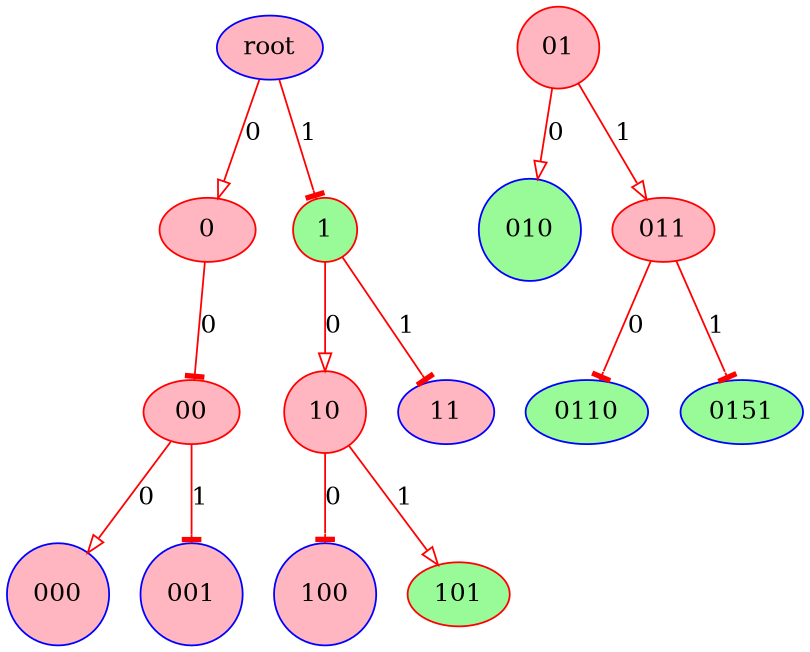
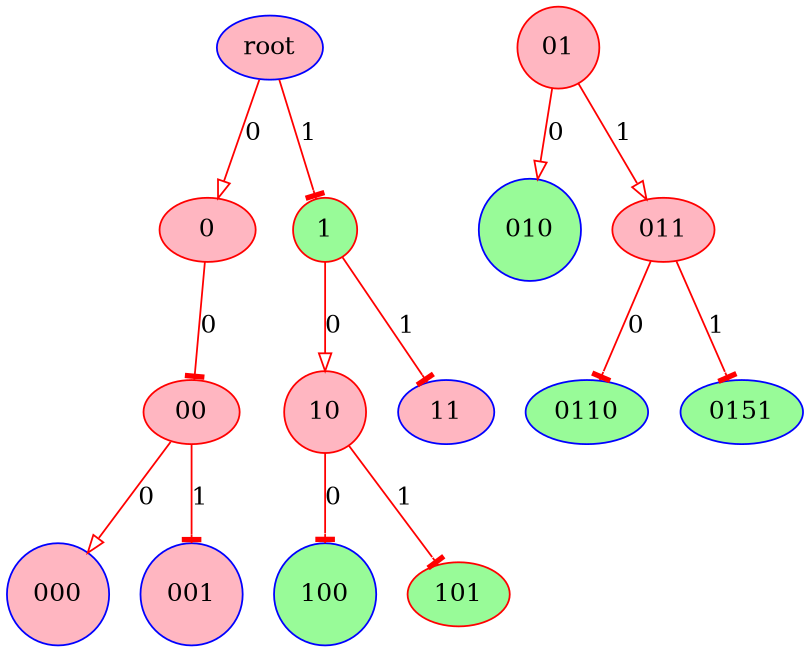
(388, 498) -> (391, 501)
(325, 594) -> (325, 594)
